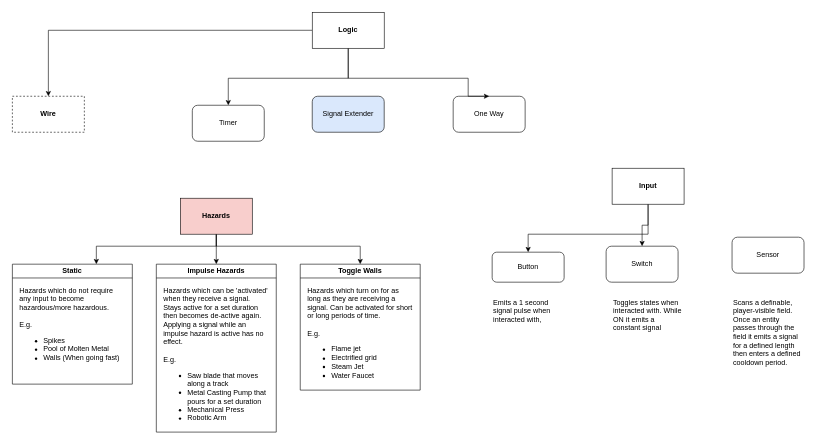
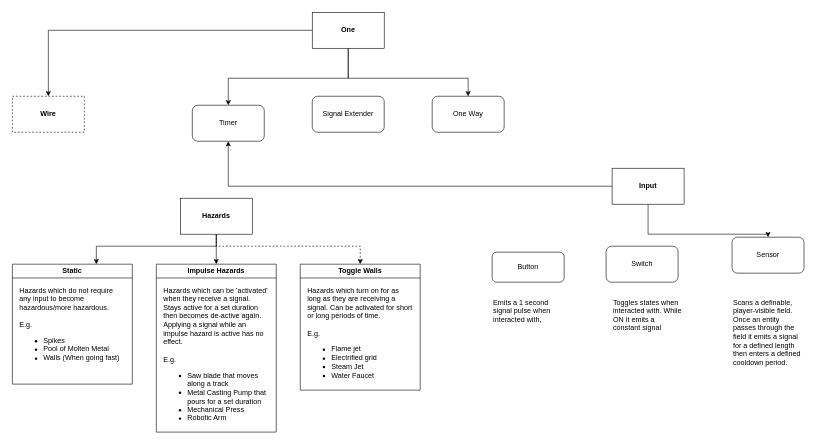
(348, 30) -> (348, 30)
(348, 114) -> (348, 114)
(489, 114) -> (468, 114)
(216, 216) -> (216, 216)
(642, 232) -> (228, 186)
(644, 234) -> none
none -> (766, 234)
(296, 246) -> (296, 246)
